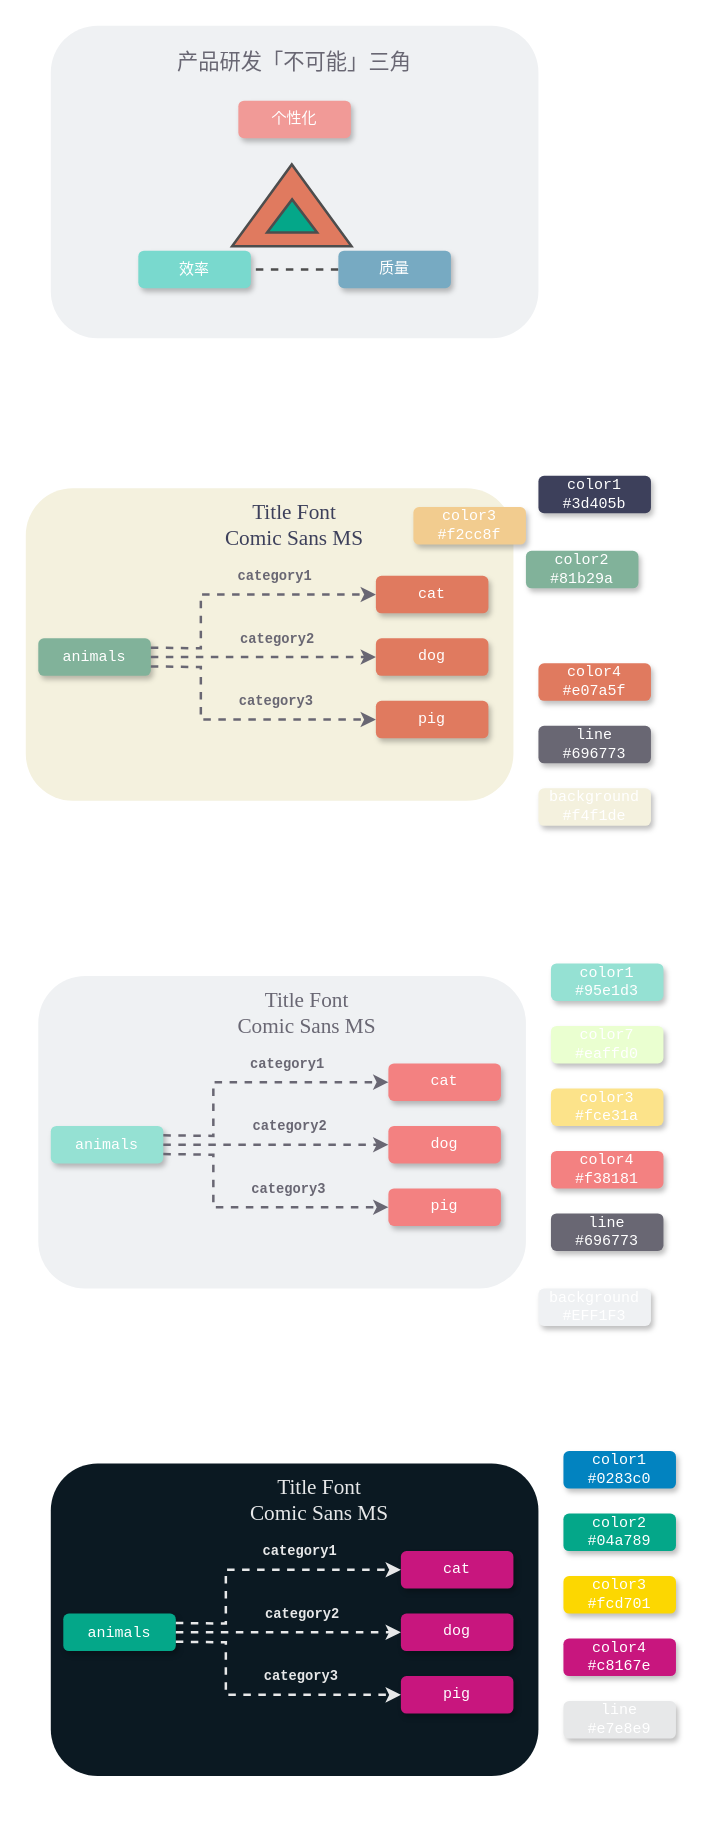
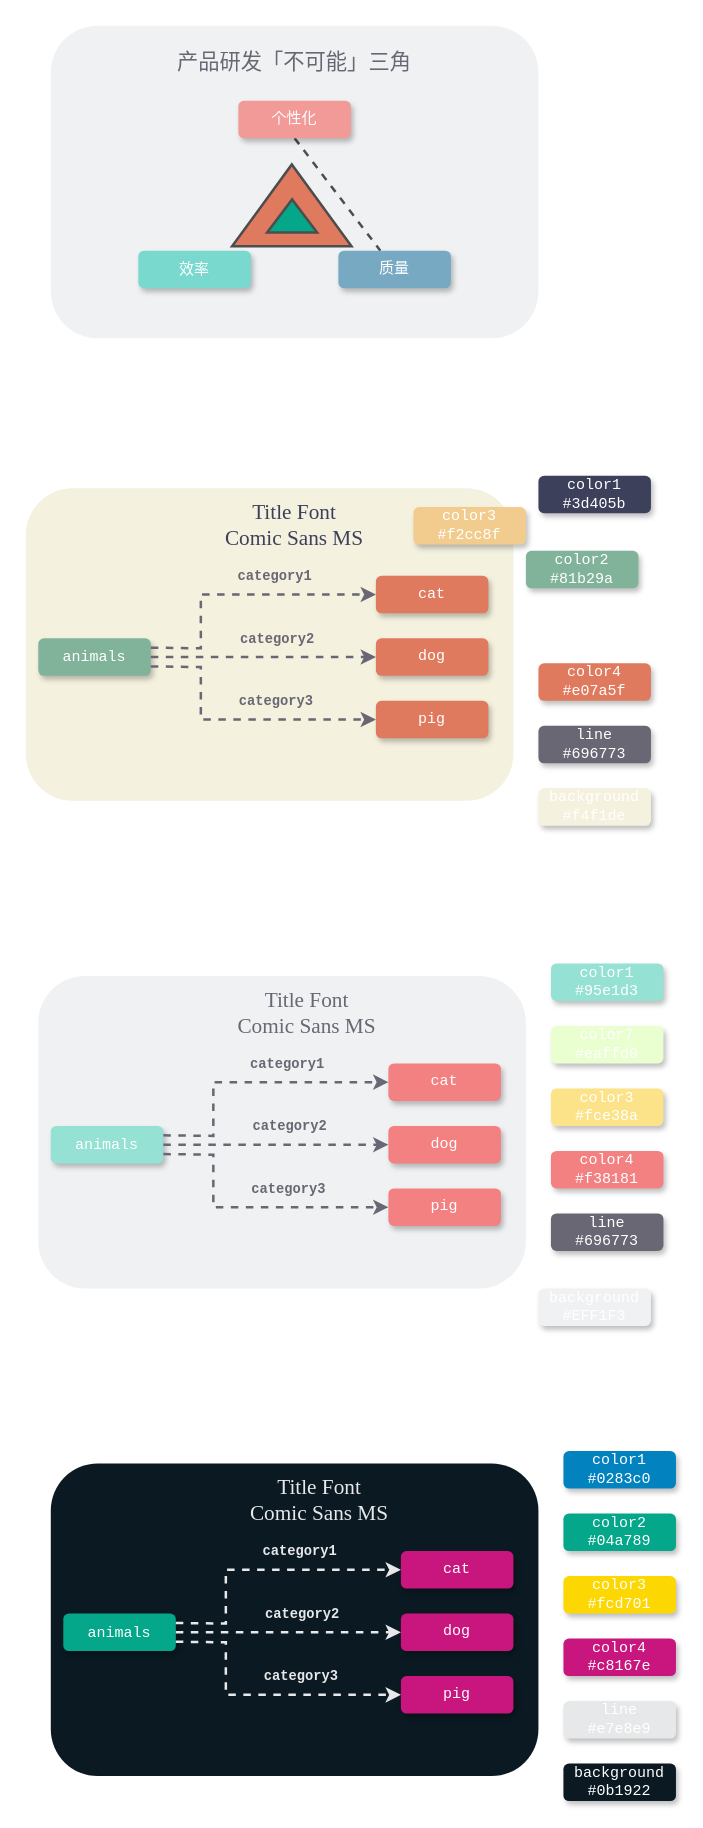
none -> (336, 193)
(294, 269) -> none
(607, 1107) -> (607, 1107)
none -> (619, 1782)
